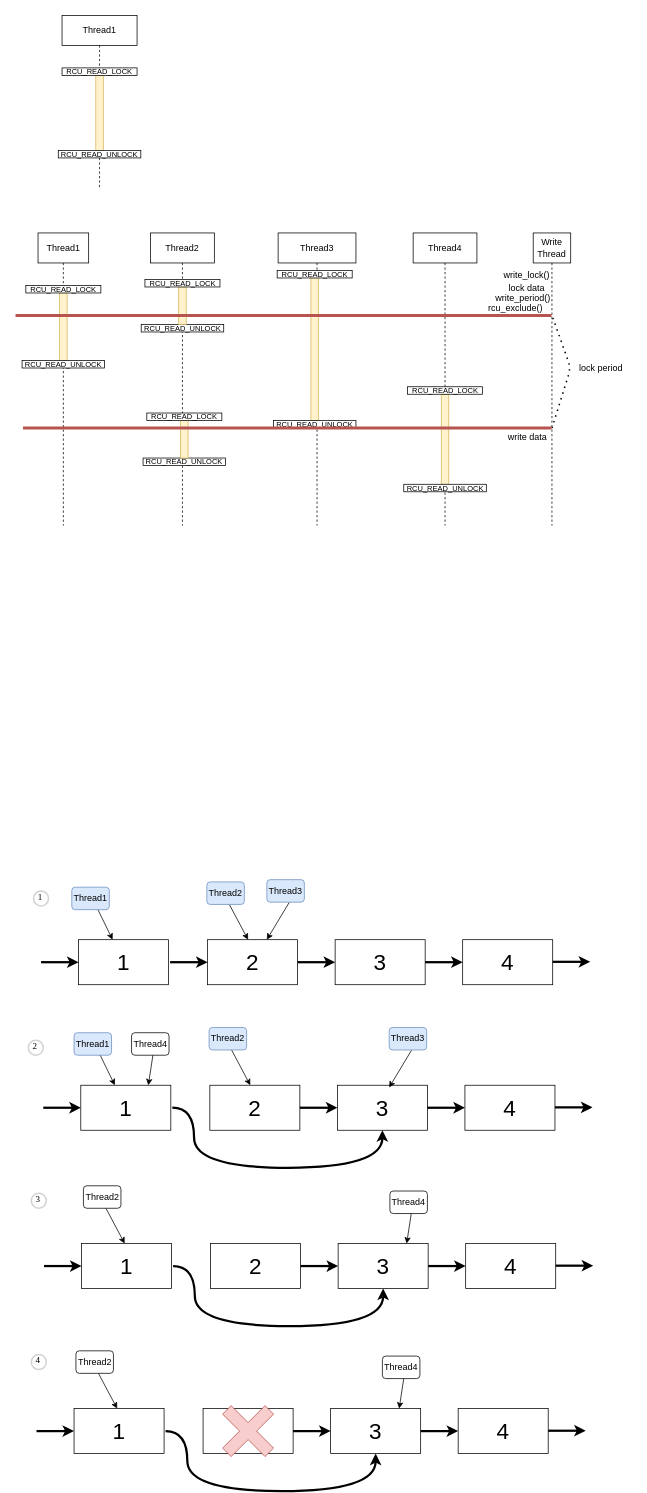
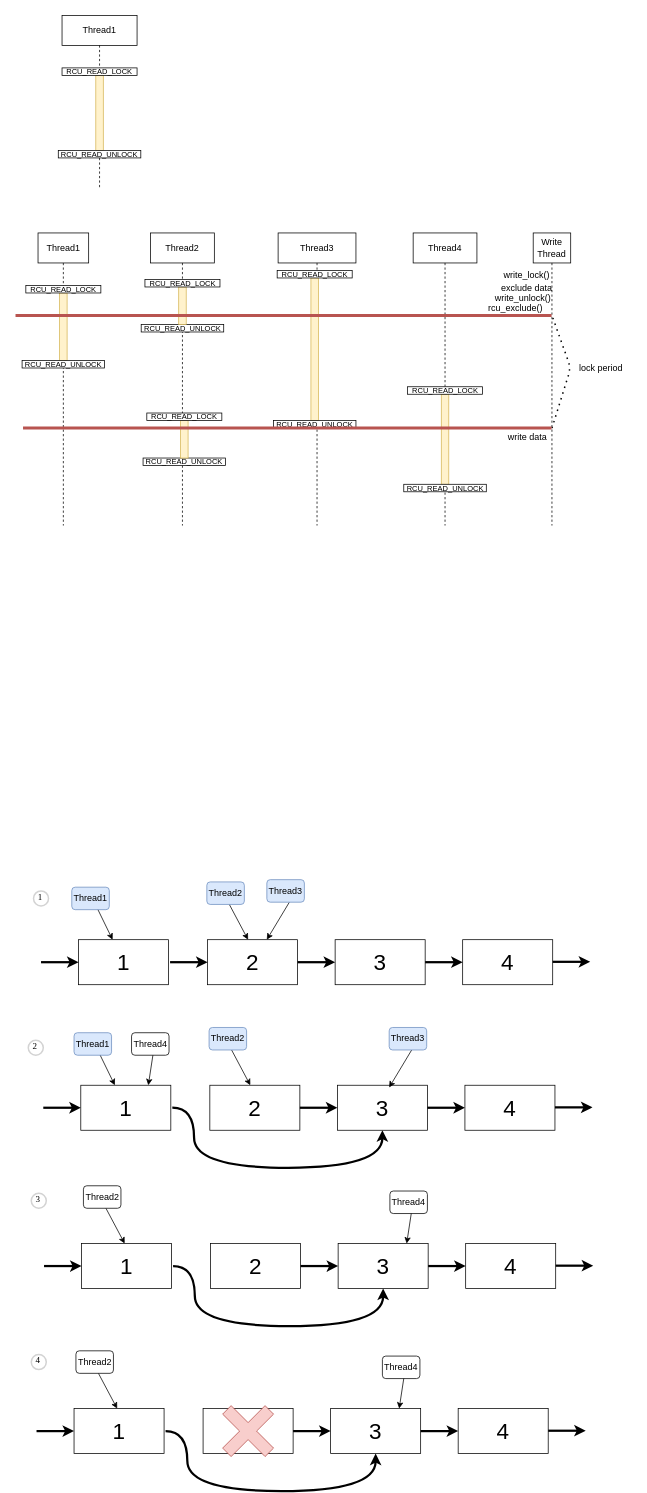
(527, 288) -> (527, 288)
(523, 298) -> (523, 298)
